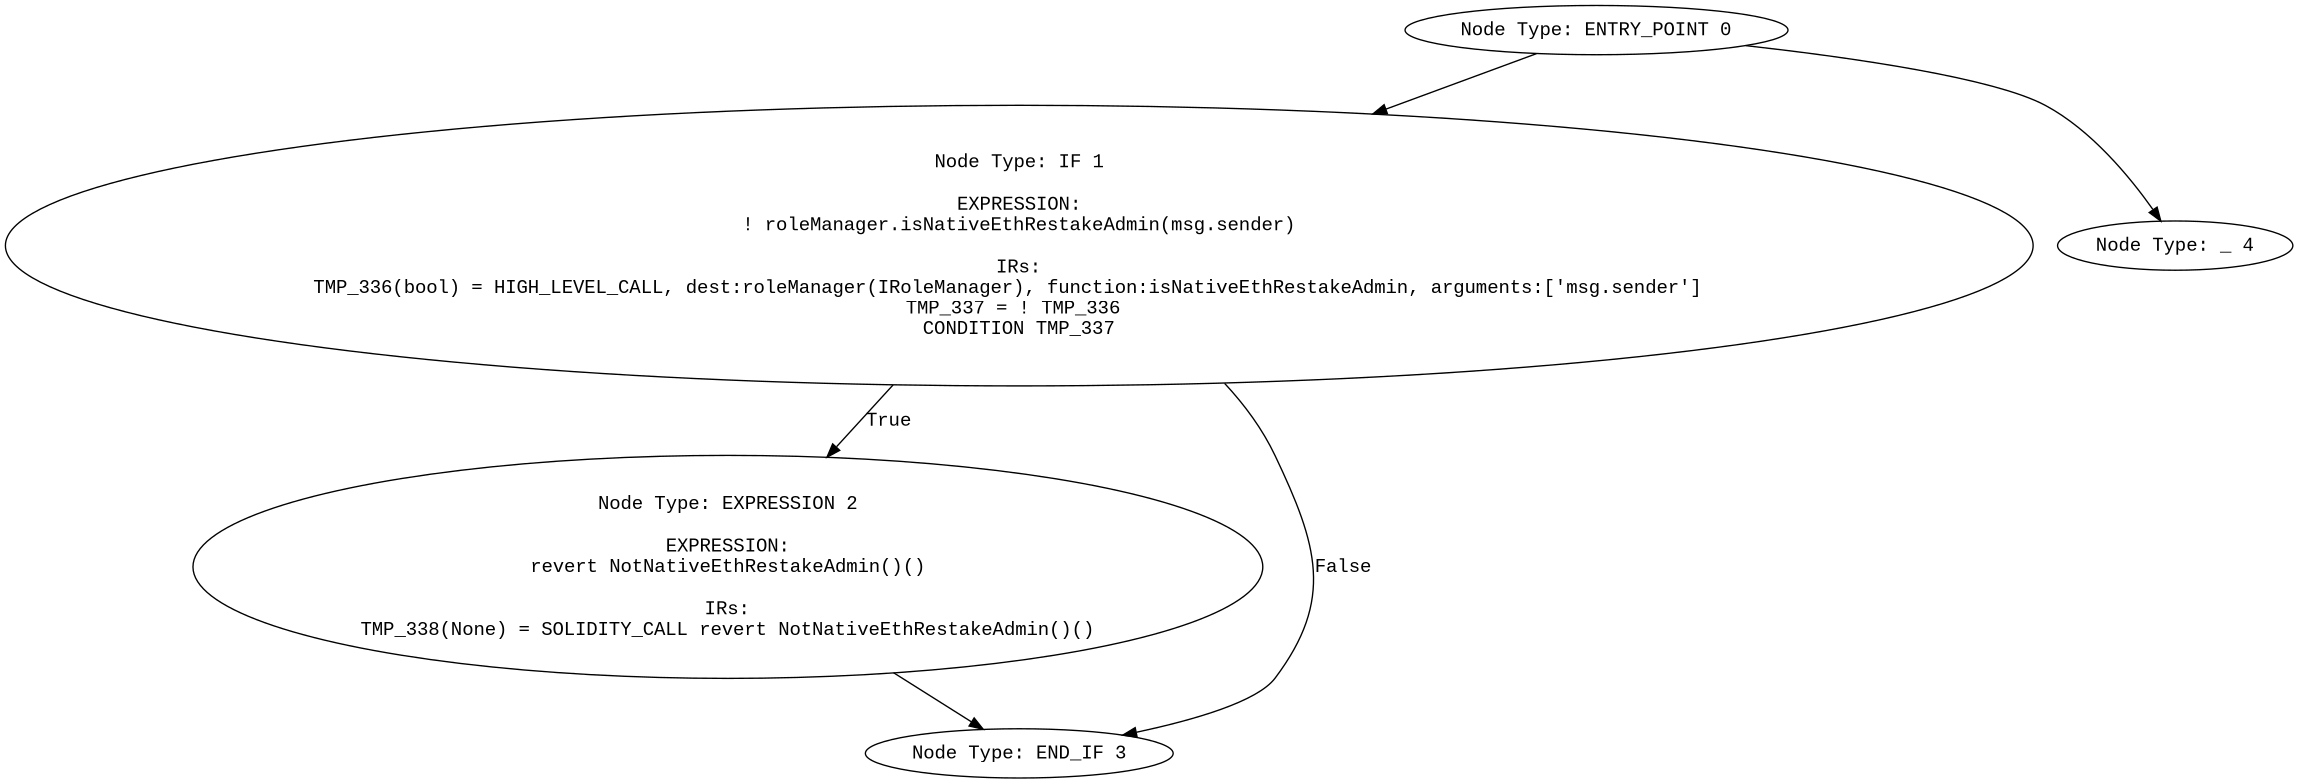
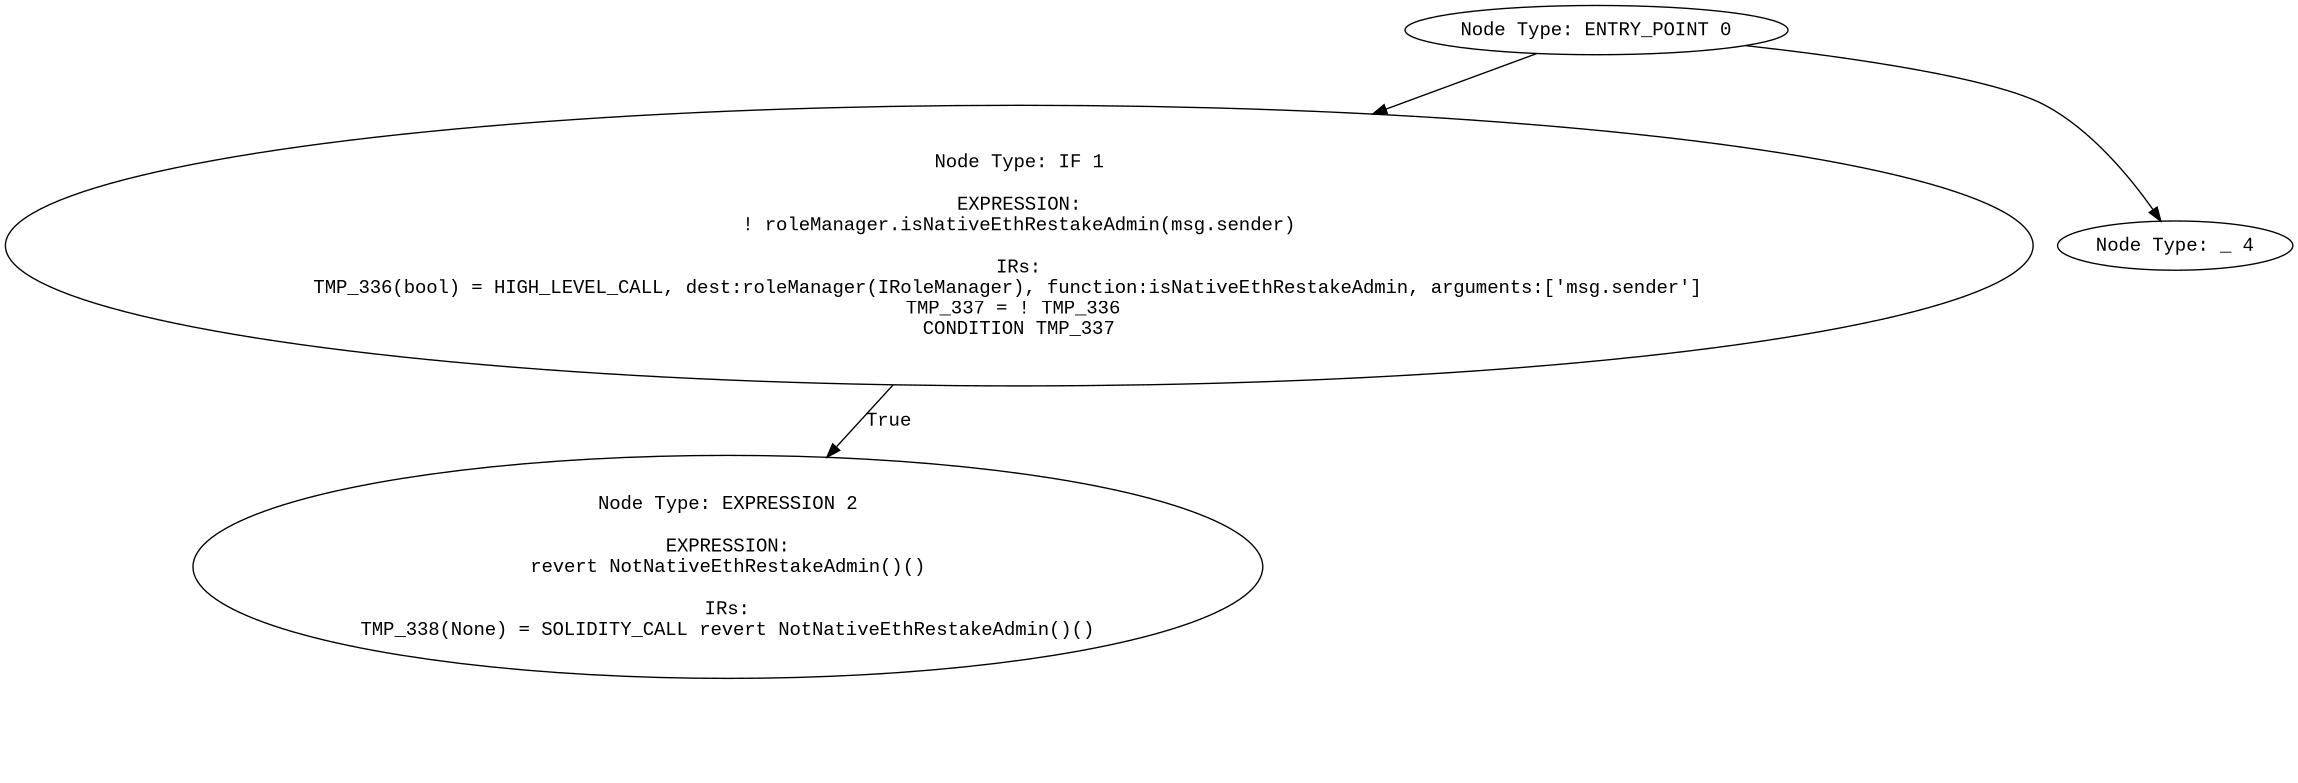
(1019, 753) -> none
